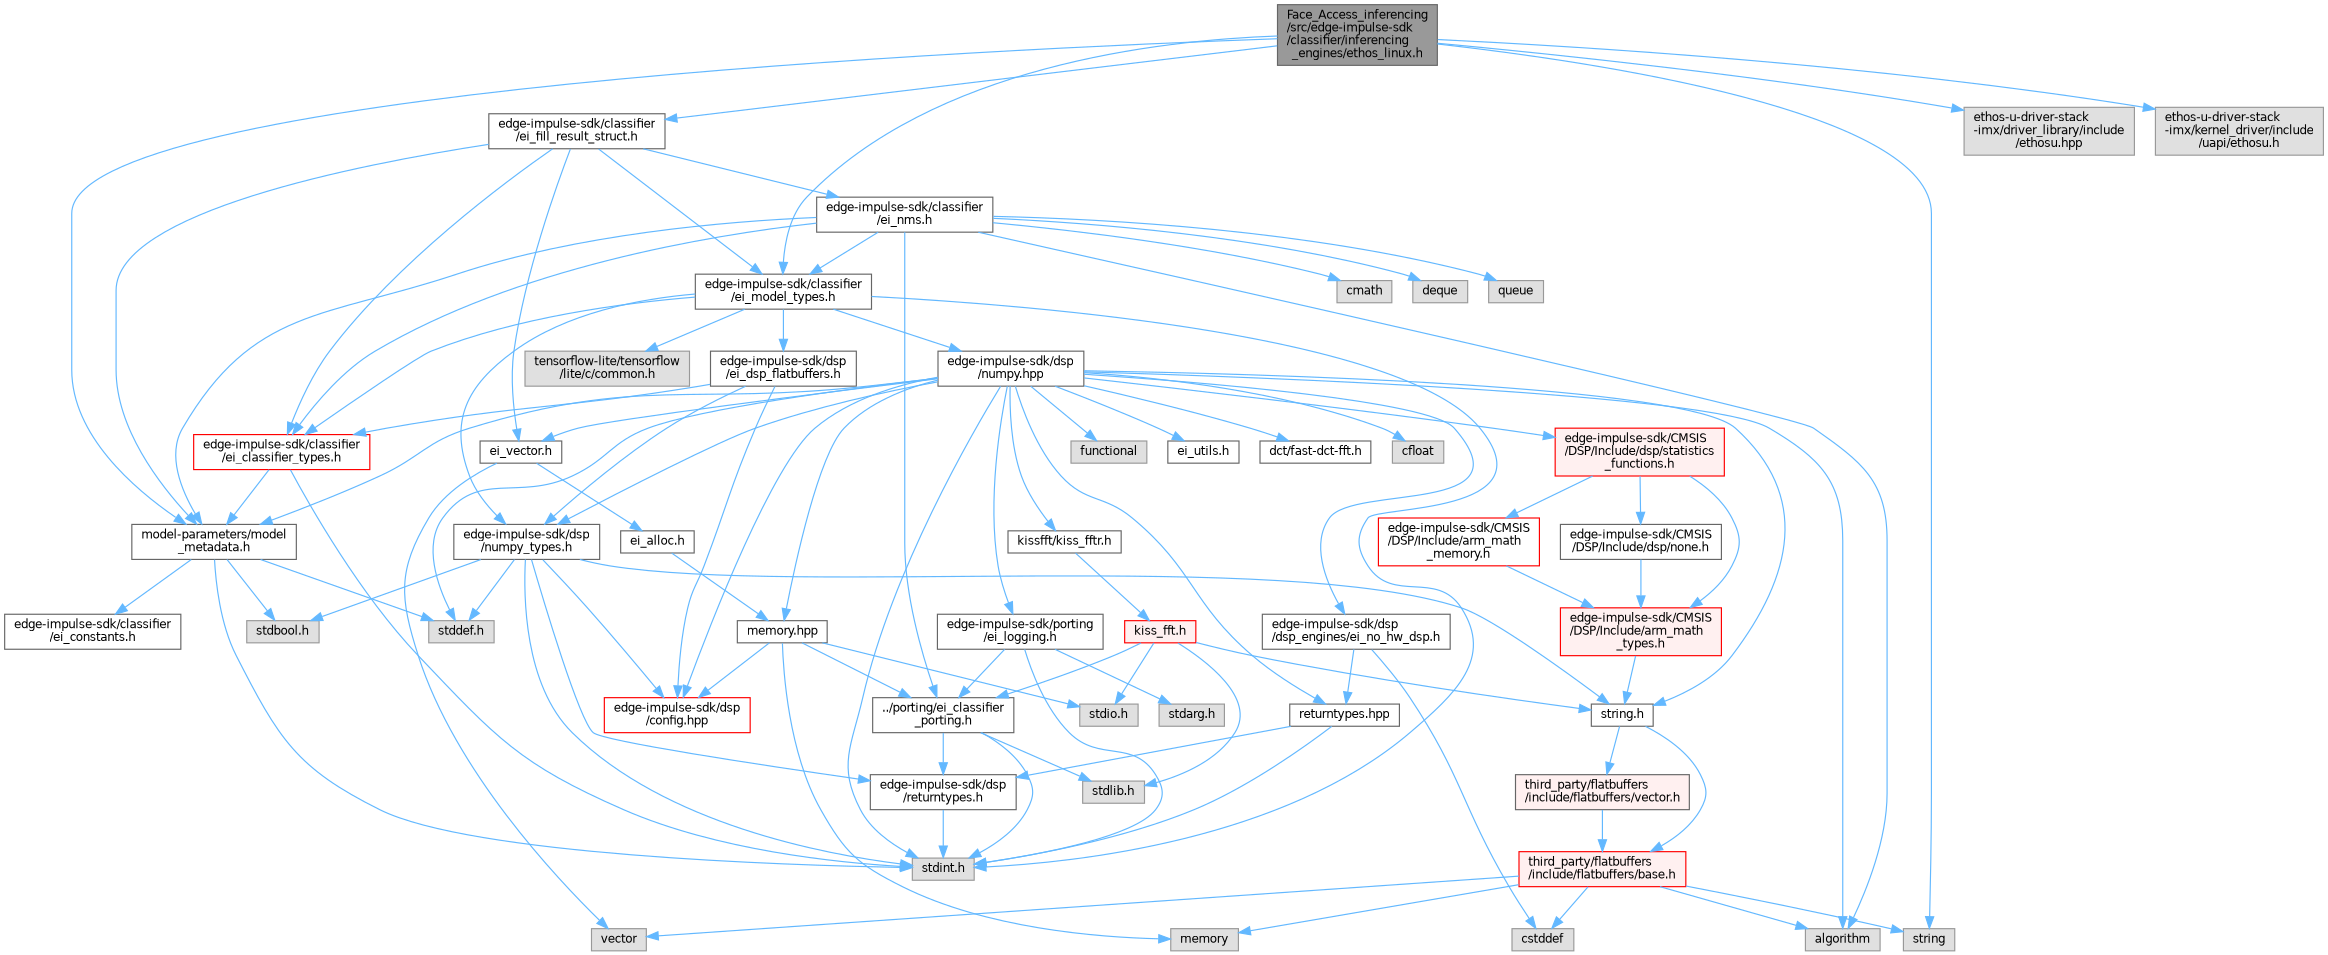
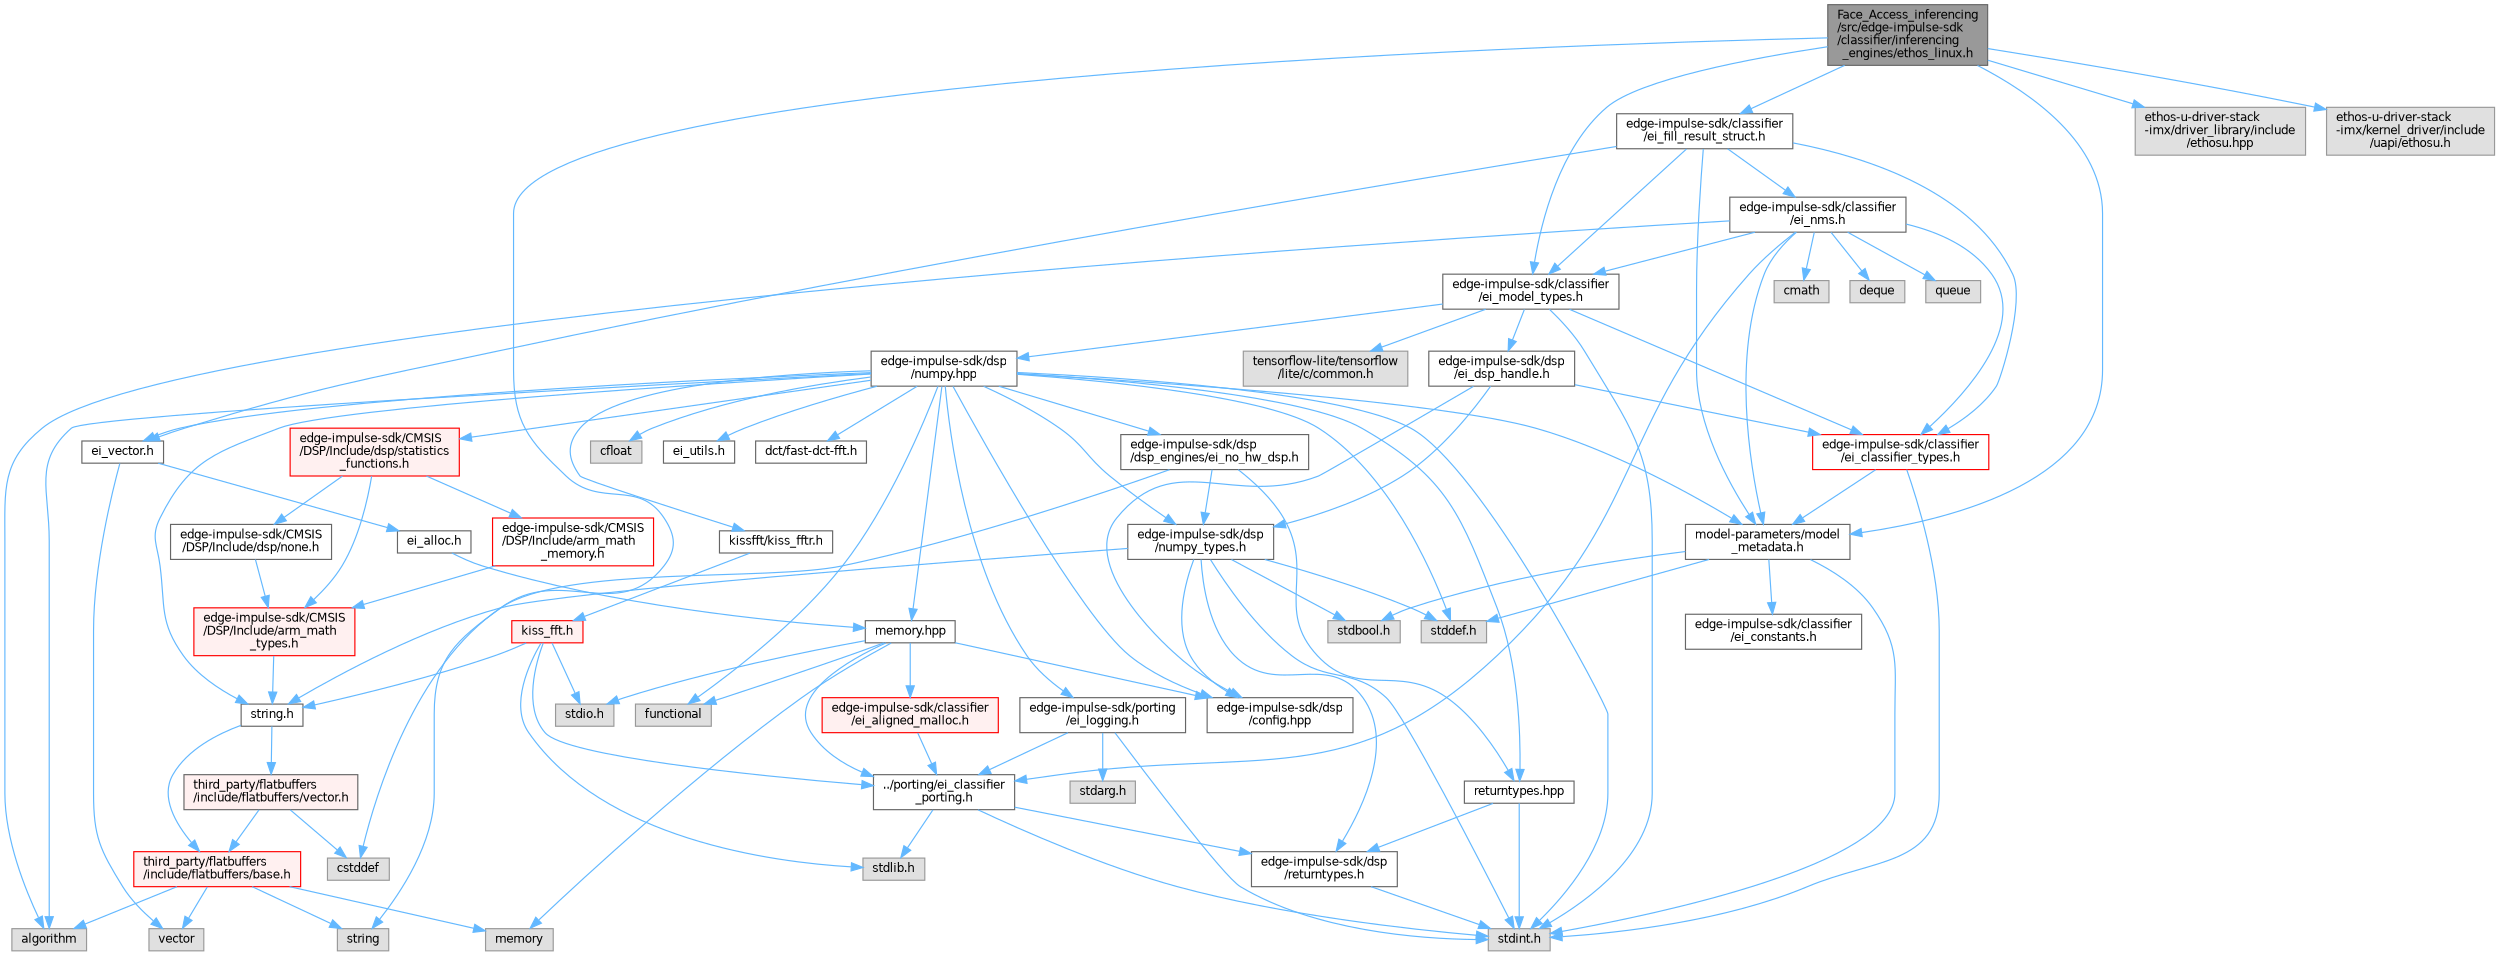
(506, 358) -> (1209, 491)
(783, 369) -> (1502, 369)
none -> (800, 672)
(677, 715) -> (1280, 715)
none -> (910, 715)
(1574, 903) -> (314, 830)
